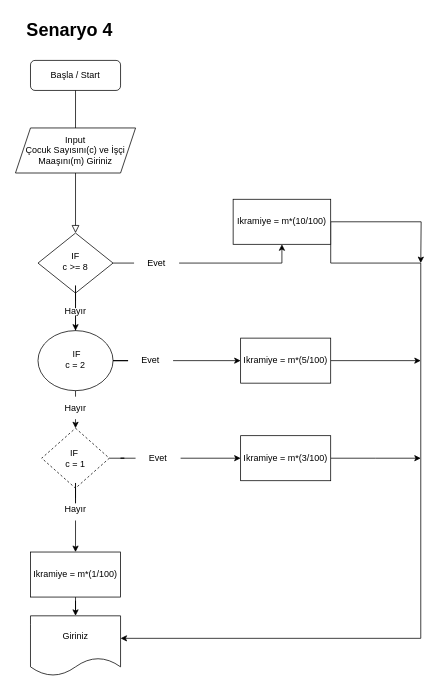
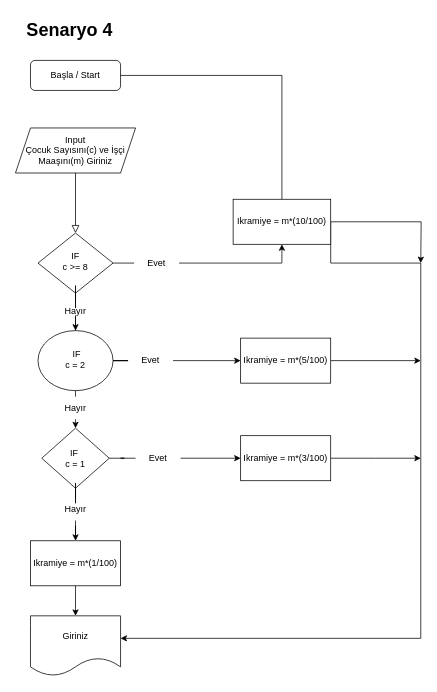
(75, 109) -> (263, 75)
(75, 458) -> (75, 458)
(75, 574) -> (75, 563)
